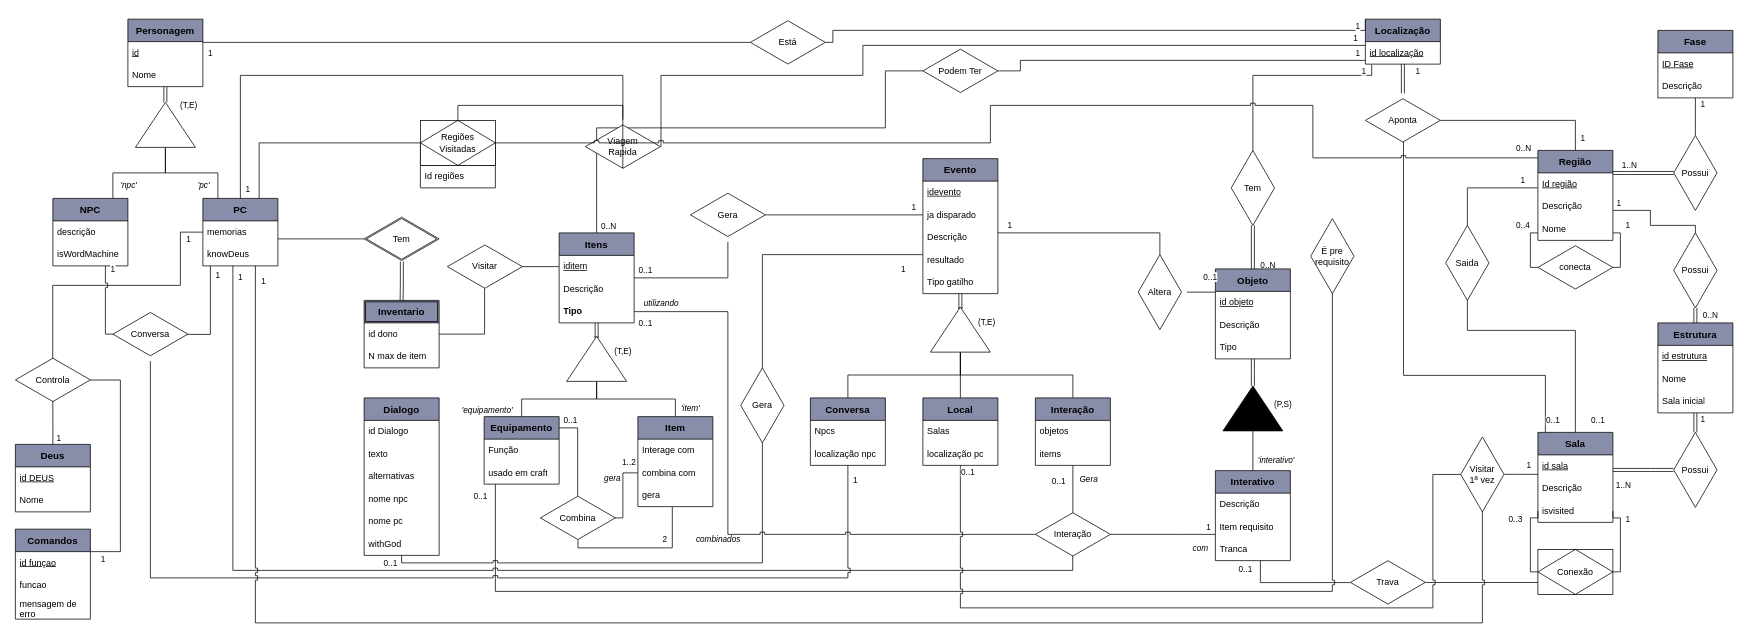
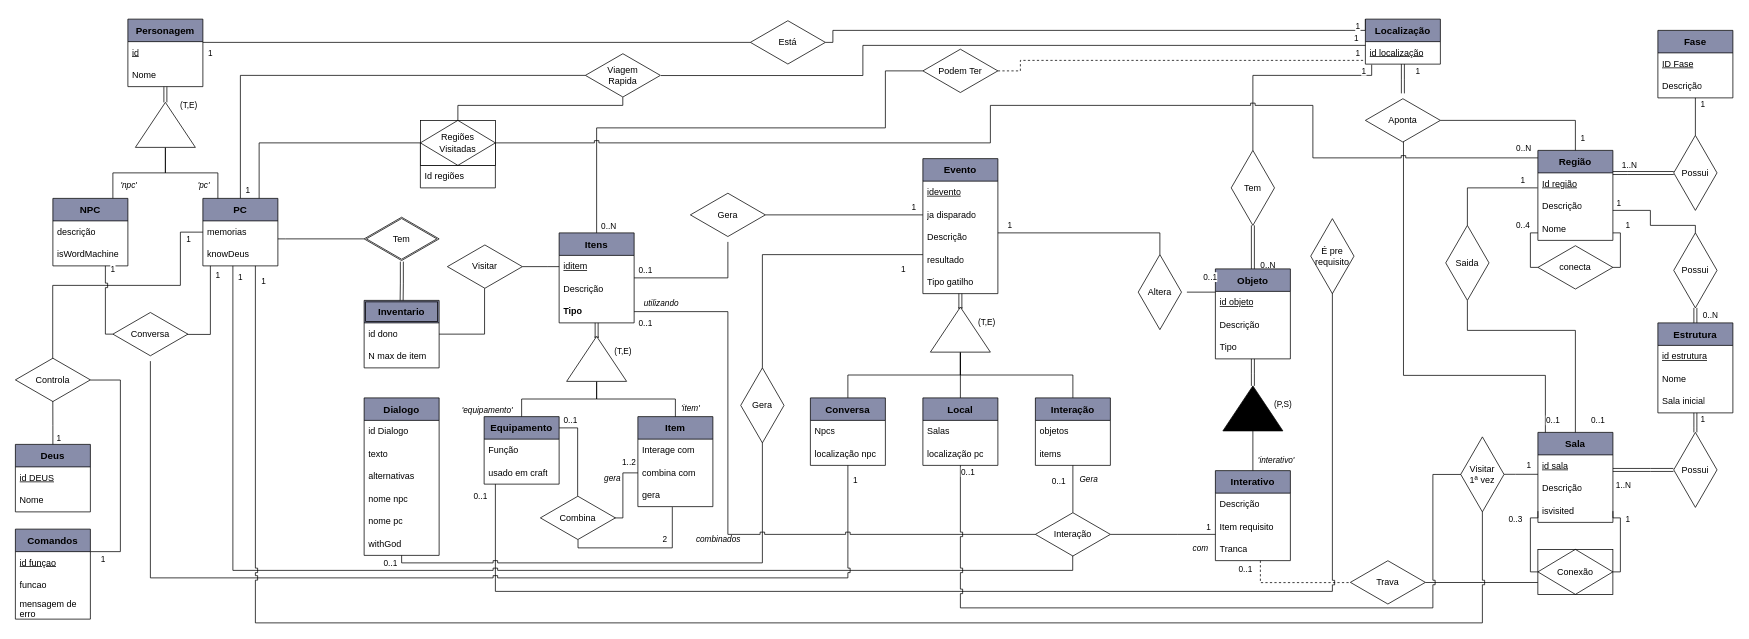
(1175, 60) -> (1175, 60)
(623, 147) -> (623, 75)
(1295, 583) -> (1295, 583)
